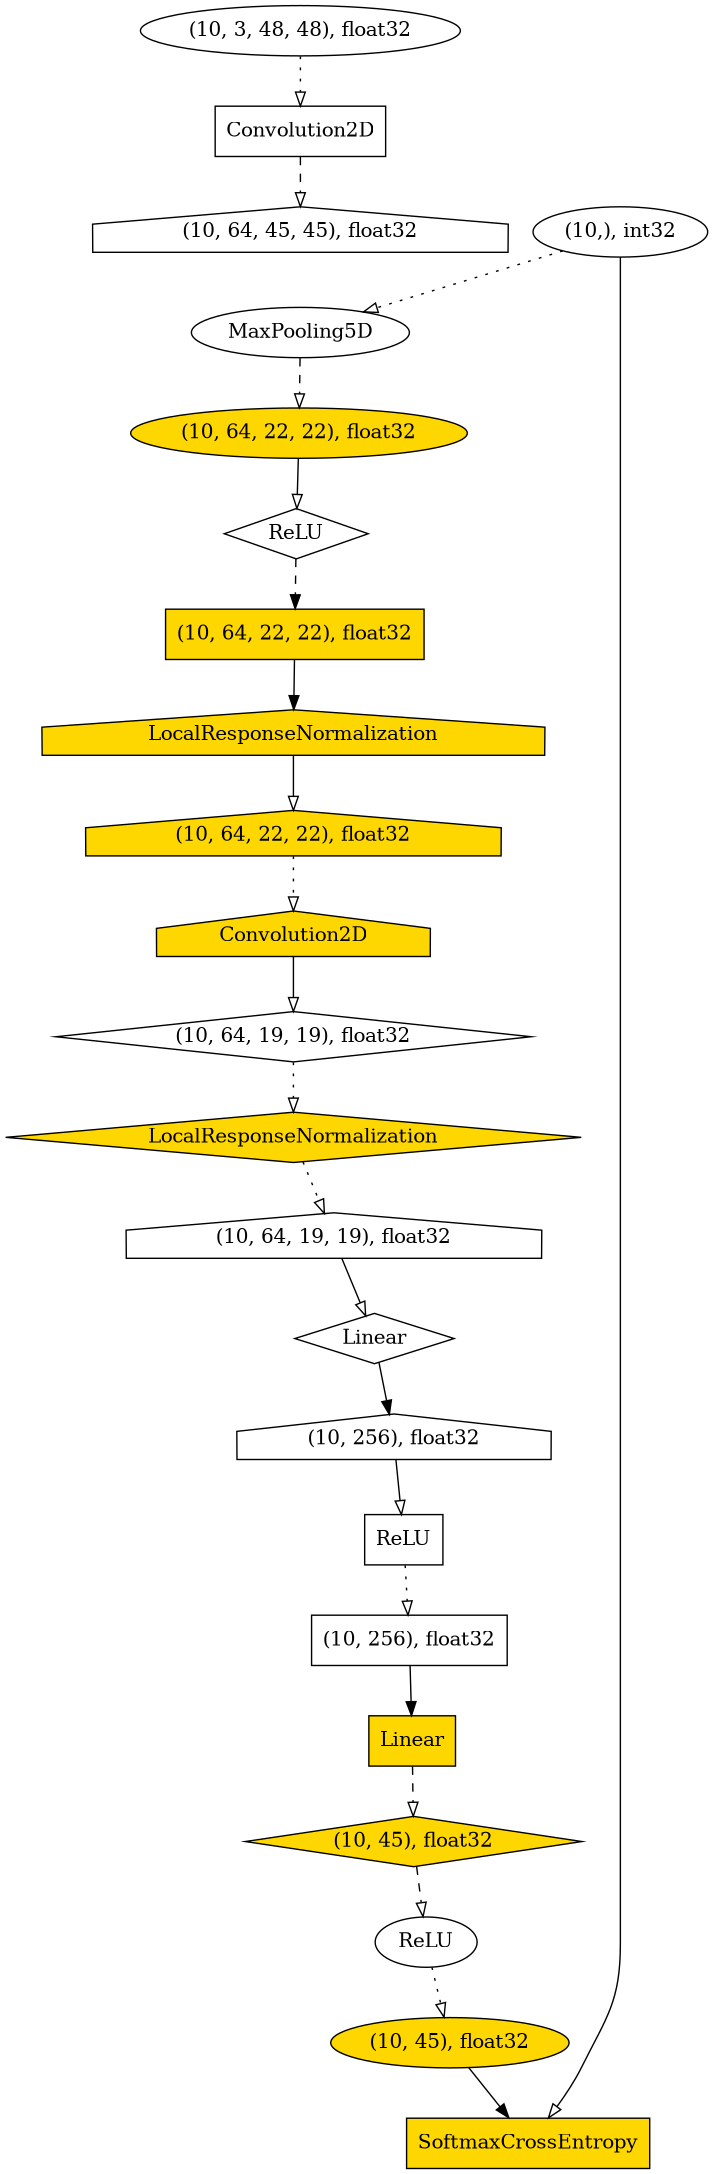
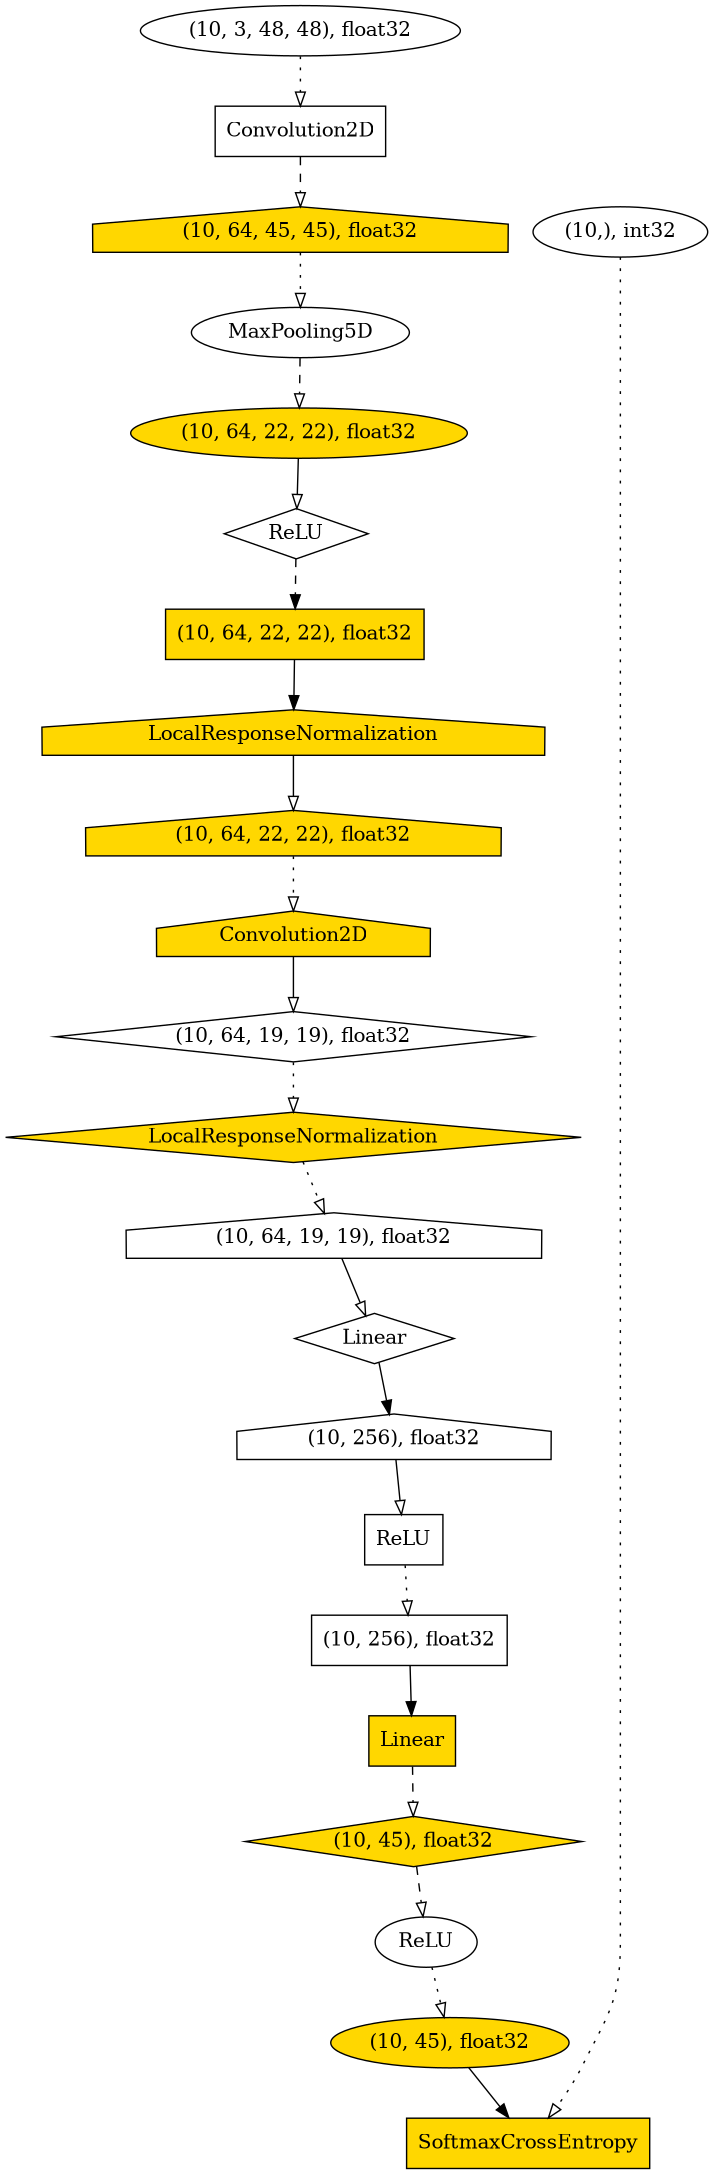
(300, 232) -> (300, 232)
(470, 279) -> (300, 273)
(620, 1189) -> (620, 1189)
